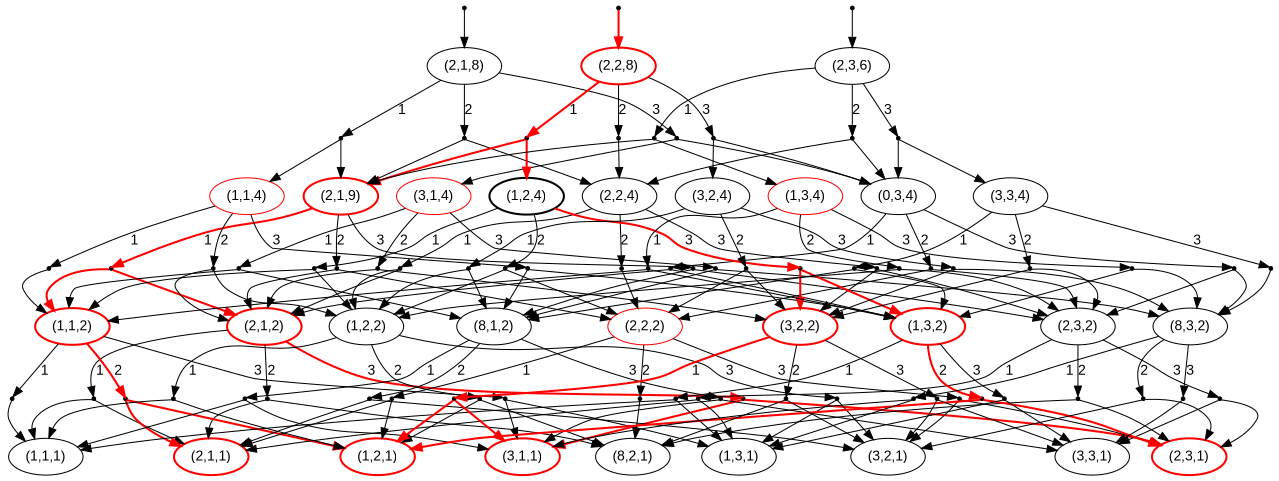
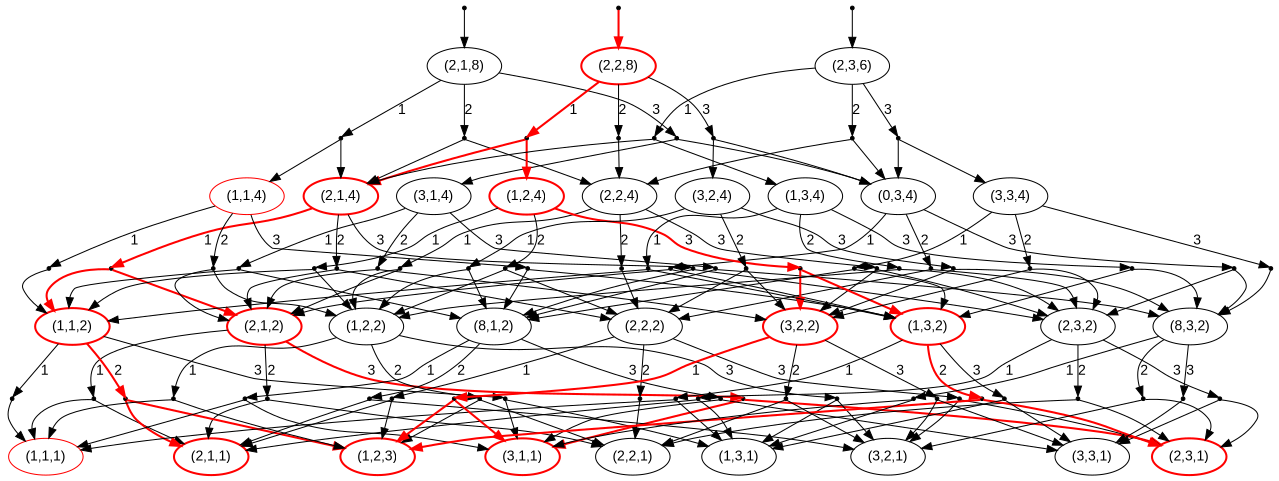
(341, 196) -> (341, 196)
(434, 196) -> (434, 196)
(527, 196) -> (527, 196)
(805, 196) -> (805, 196)
(645, 326) -> (645, 326)
(46, 457) -> (46, 457)
(378, 457) -> (378, 457)
(633, 457) -> (633, 457)
